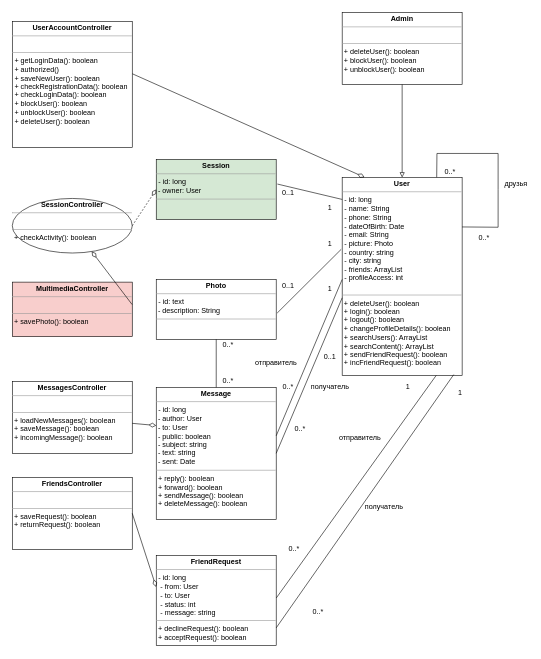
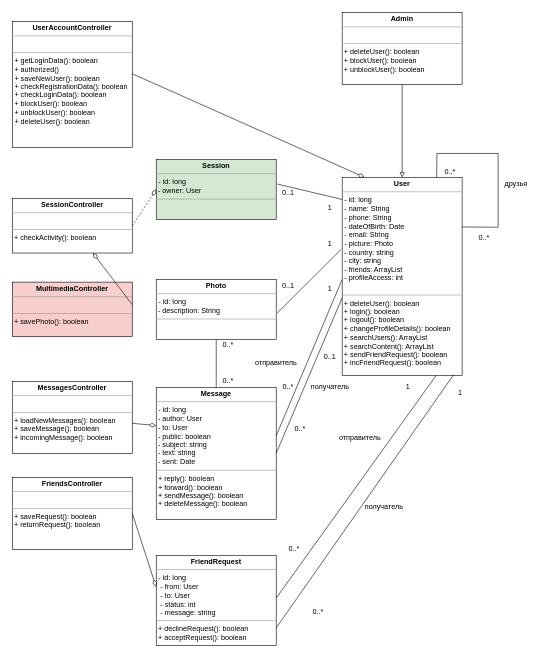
(72, 226) -> (72, 226)
(193, 292) -> (193, 292)
